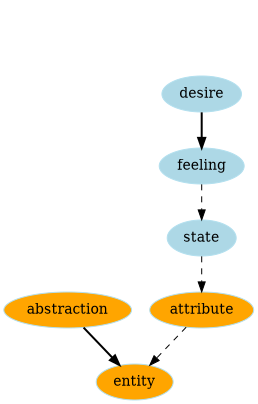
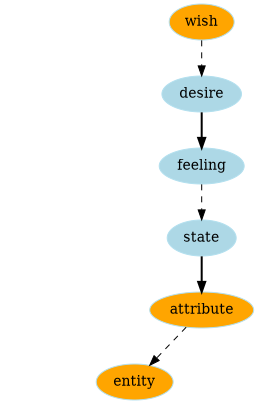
none -> (202, 22)
(202, 269) -> (202, 269)
(68, 310) -> none
